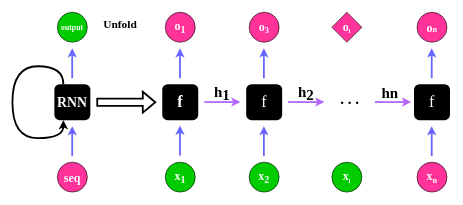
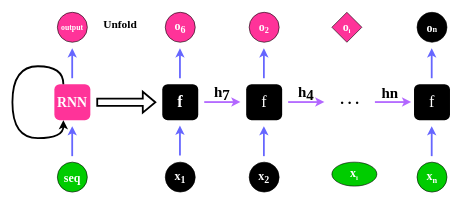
(72, 27) -> (72, 27)
(180, 27) -> (180, 27)
(264, 27) -> (264, 27)
(432, 27) -> (432, 27)
(222, 93) -> (222, 93)
(306, 93) -> (306, 93)
(72, 102) -> (72, 102)
(72, 177) -> (72, 177)
(180, 177) -> (180, 177)
(264, 177) -> (264, 177)
(347, 177) -> (355, 174)
(432, 177) -> (432, 177)
